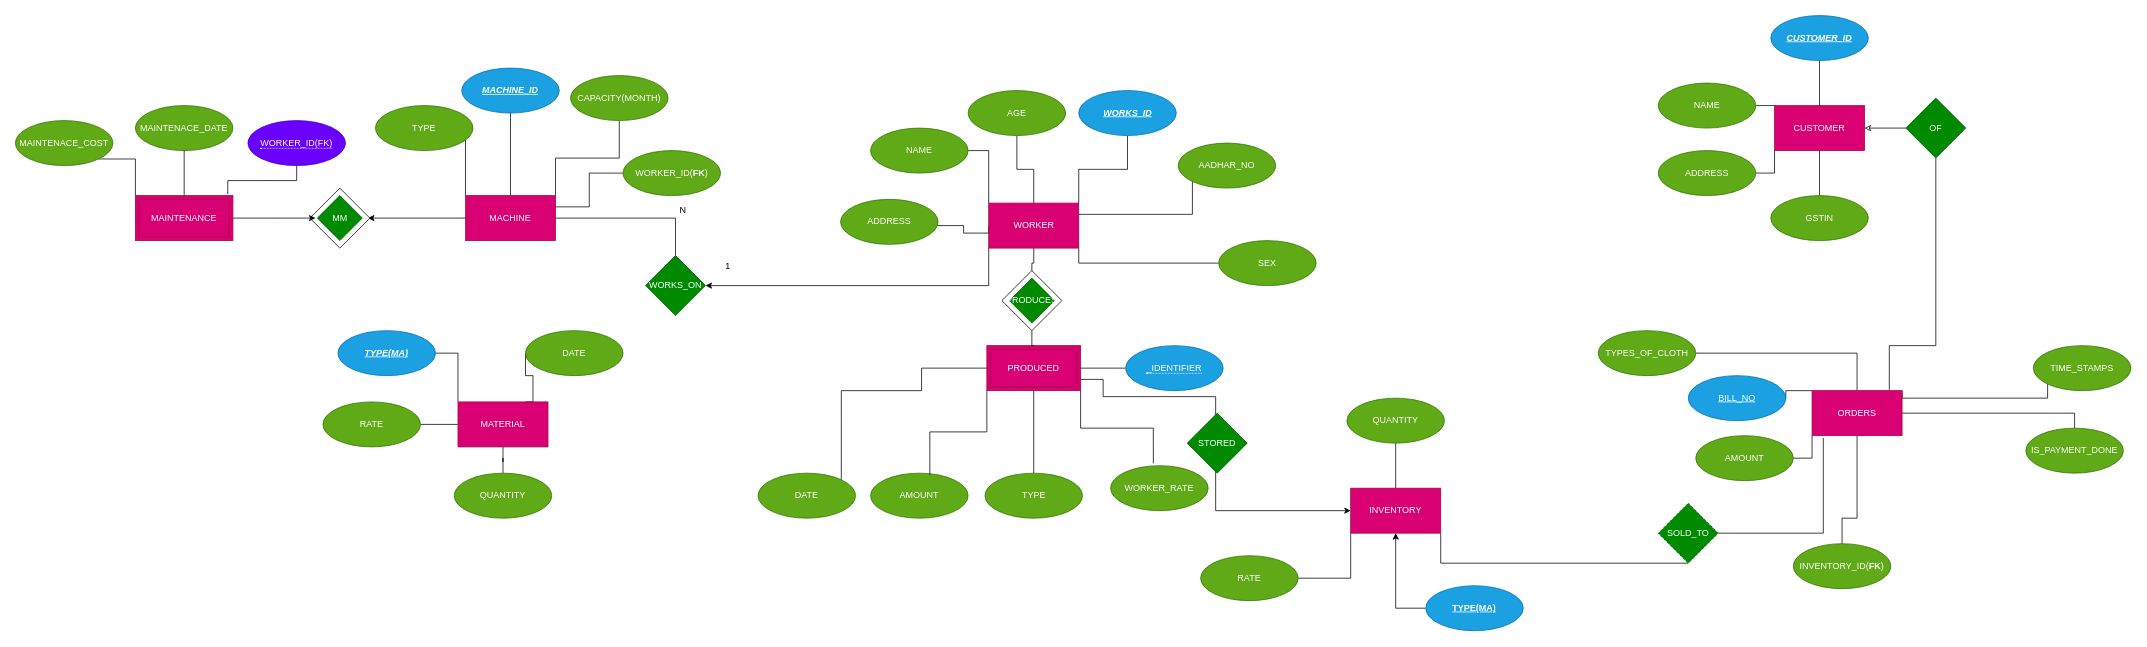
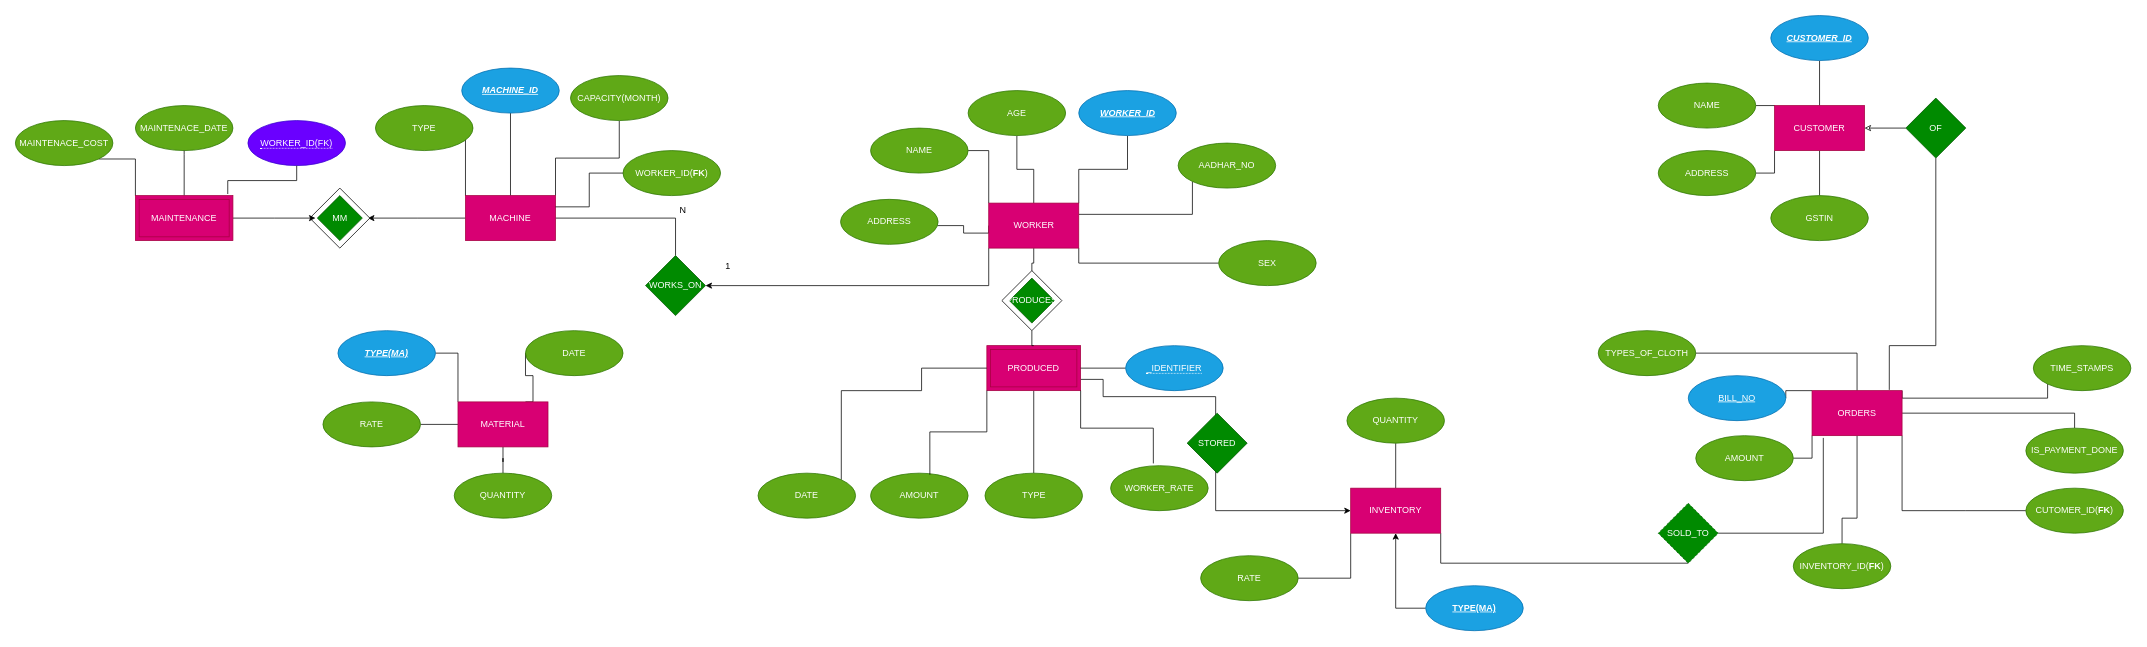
(1128, 113) -> (1128, 113)
none -> (1962, 510)
none -> (2074, 510)
